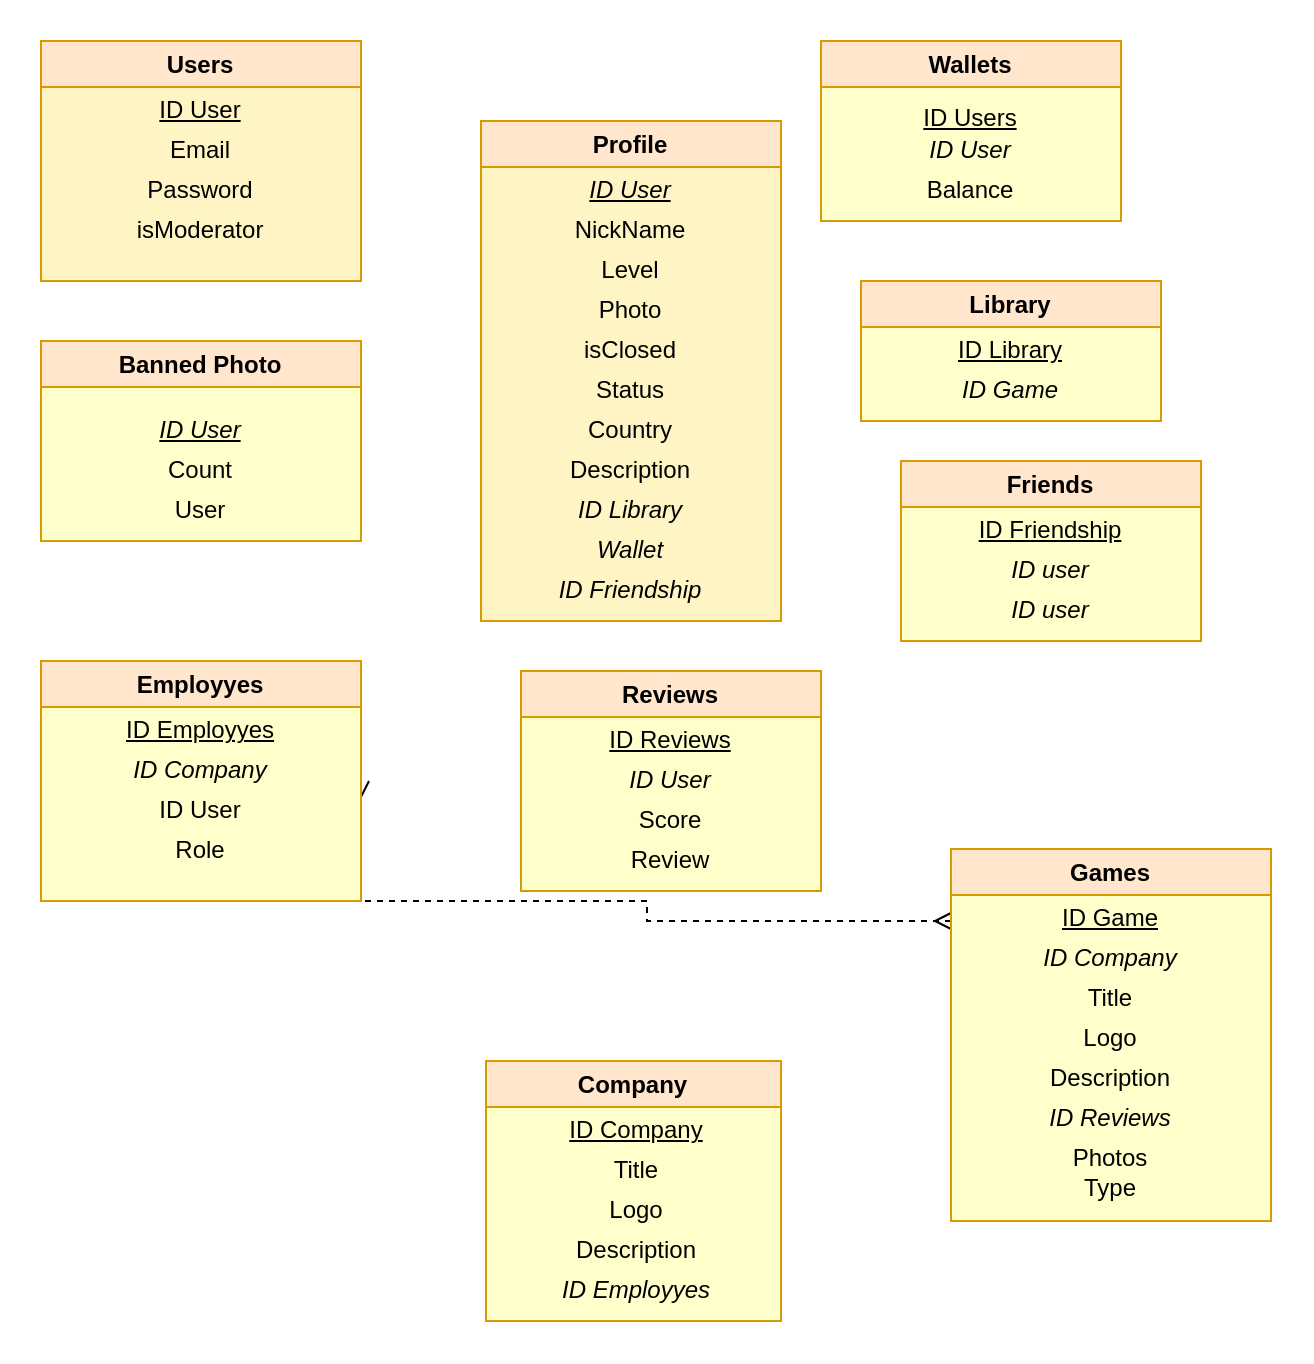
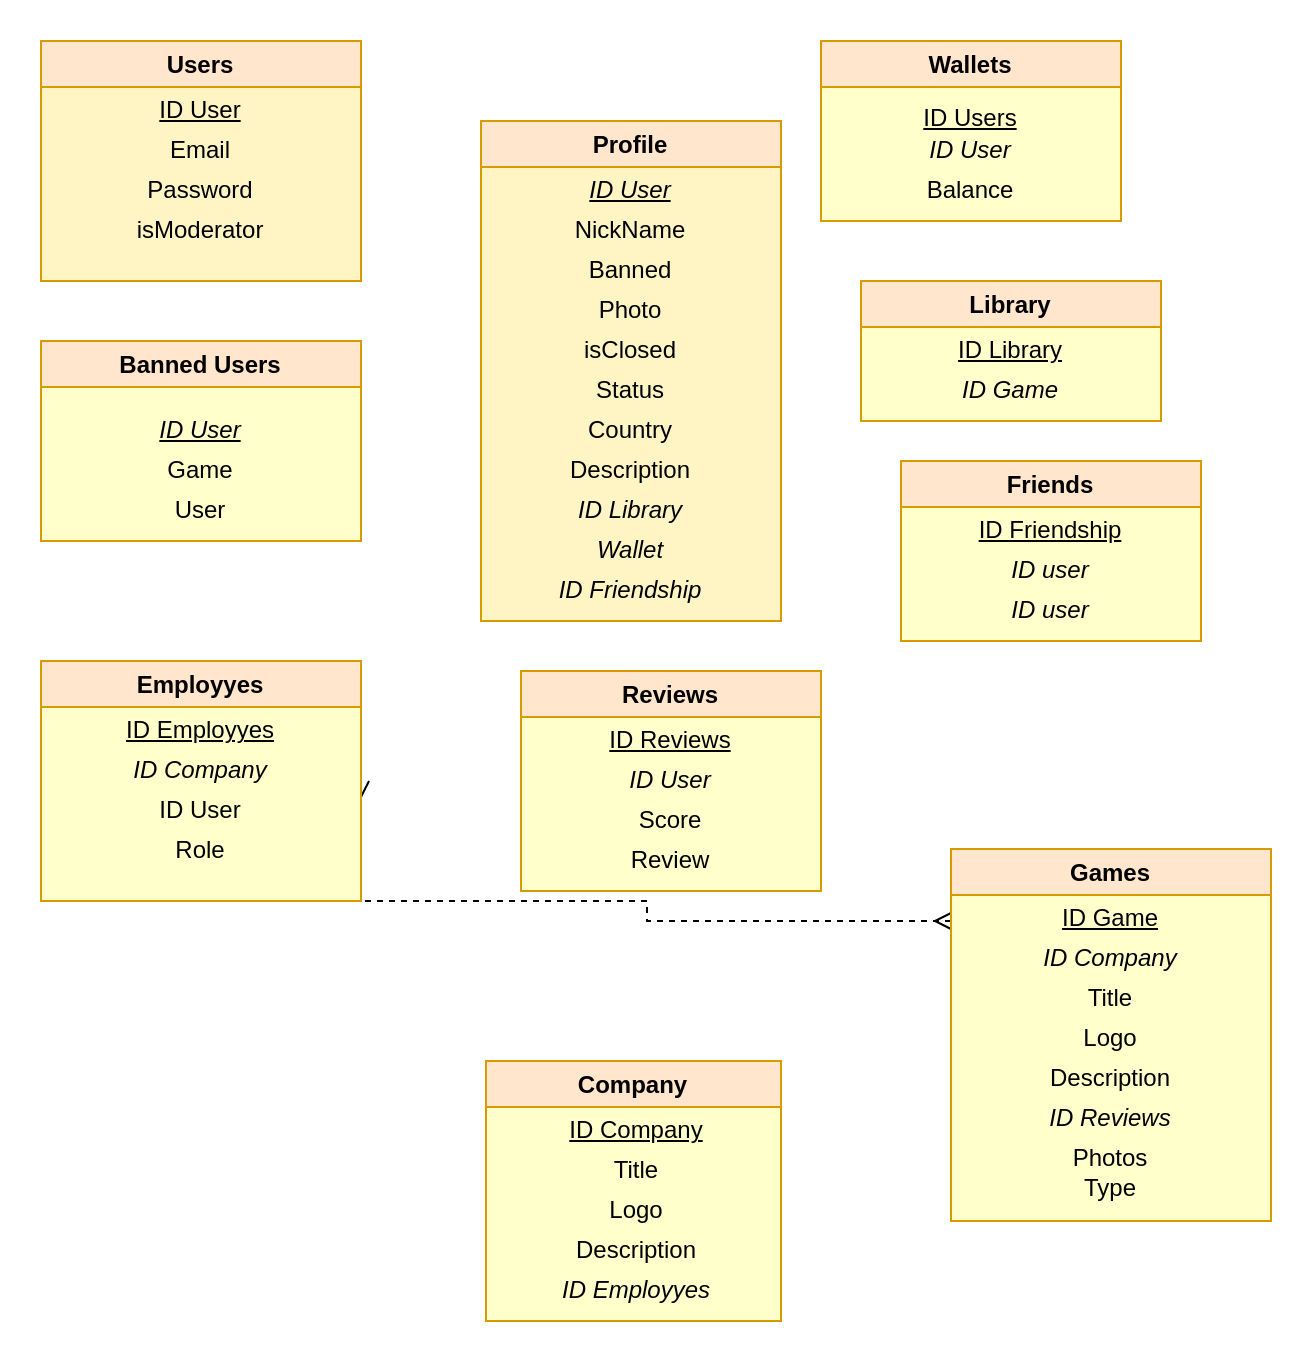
(631, 271) -> (631, 271)
(200, 365) -> (200, 365)
(201, 471) -> (201, 471)
